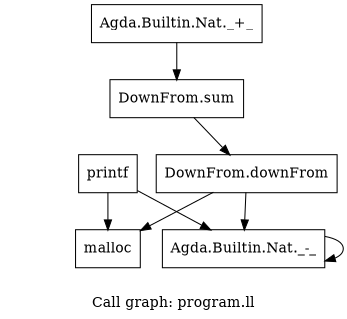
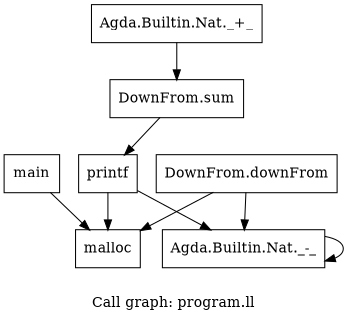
(208, 132) -> (146, 132)
none -> (32, 174)
